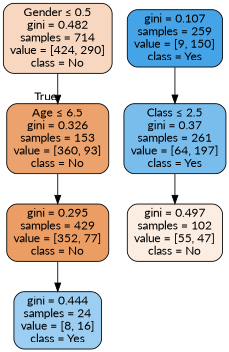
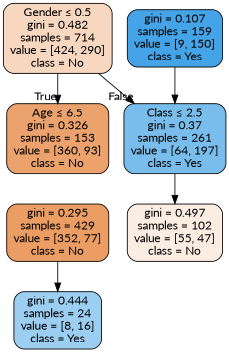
(175, 32) -> (175, 32)
none -> (113, 86)
(58, 185) -> none
